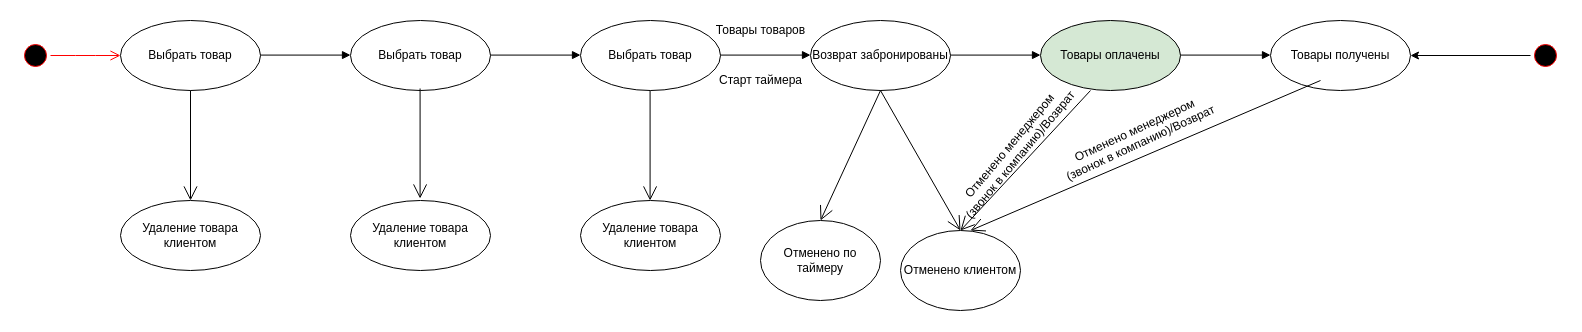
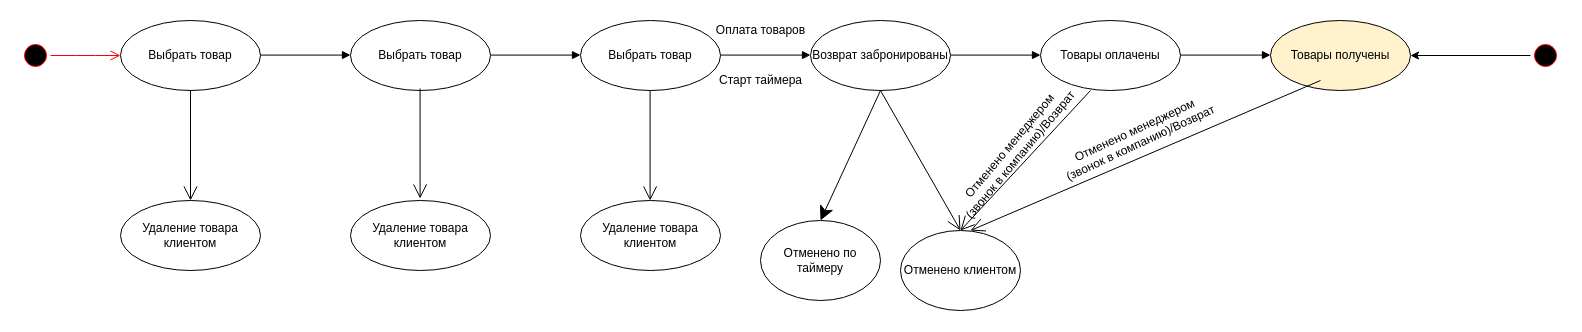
(761, 31) -> (761, 31)
(1111, 56) -> (1111, 56)
(1341, 56) -> (1341, 56)
(824, 213) -> (826, 209)
